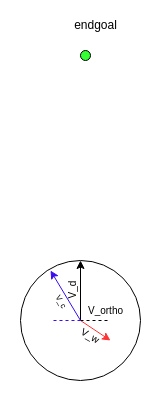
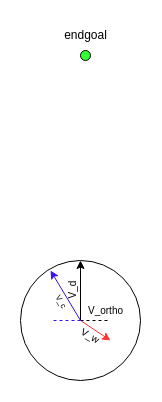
(96, 26) -> (86, 36)
